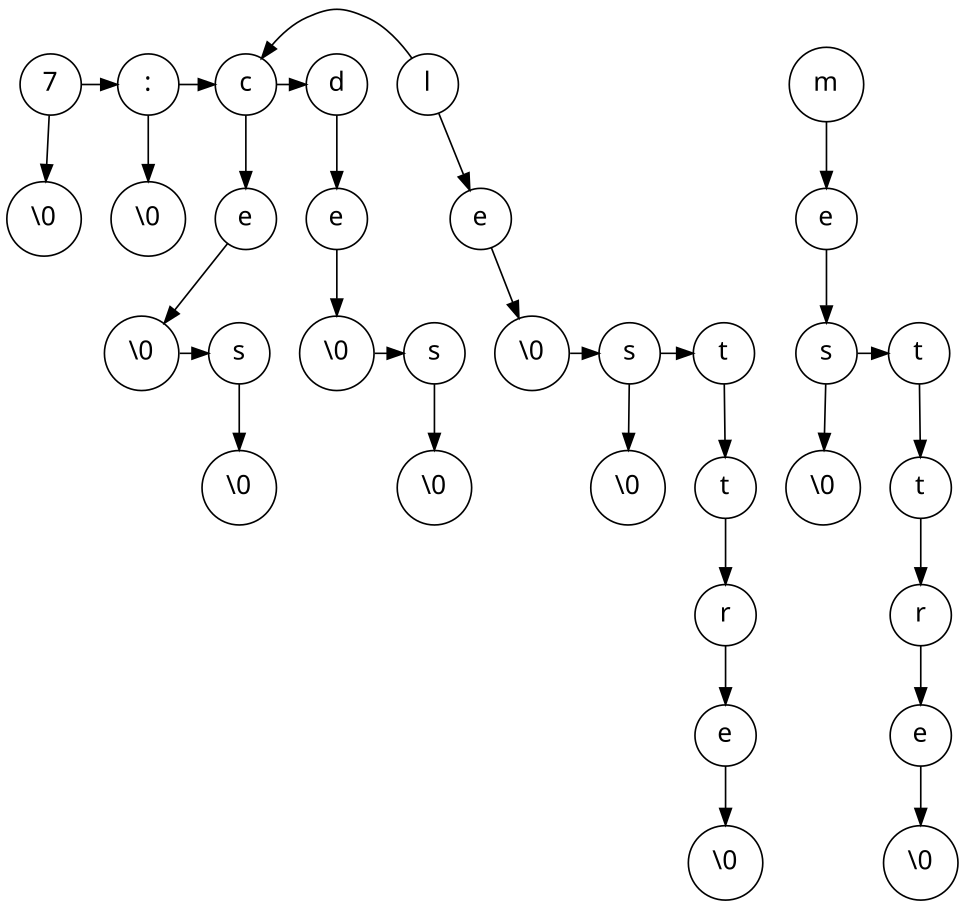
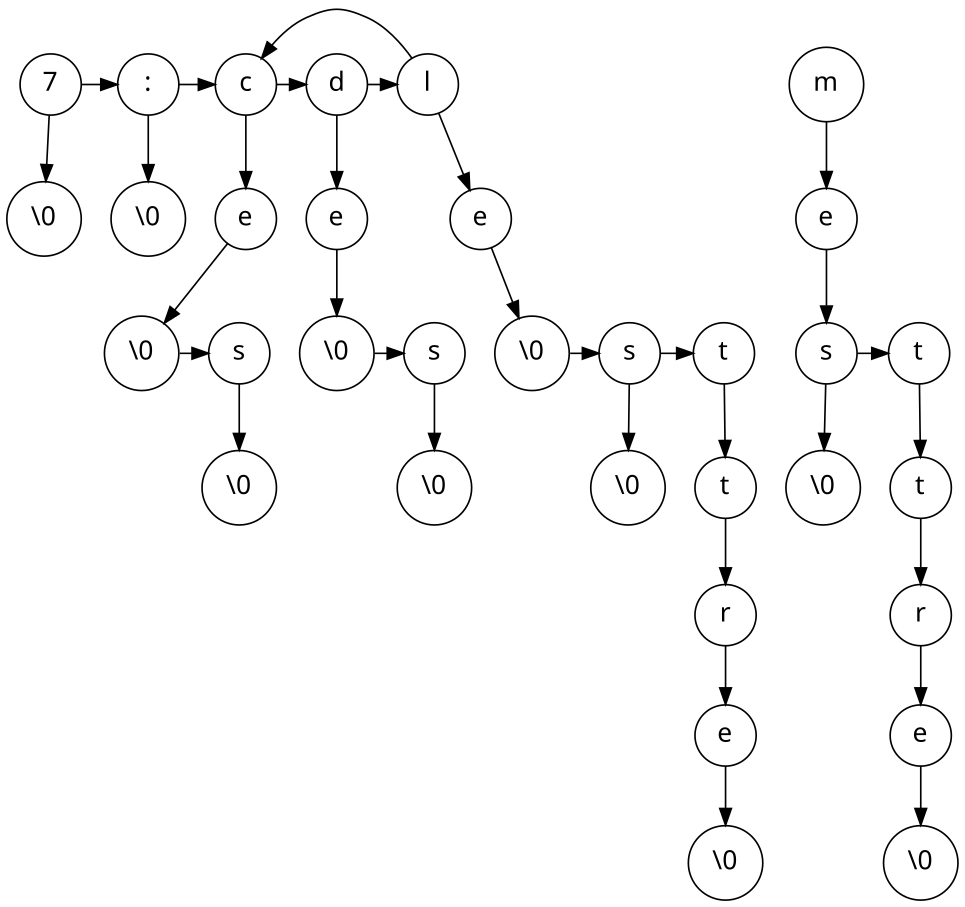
none -> (374, 85)
